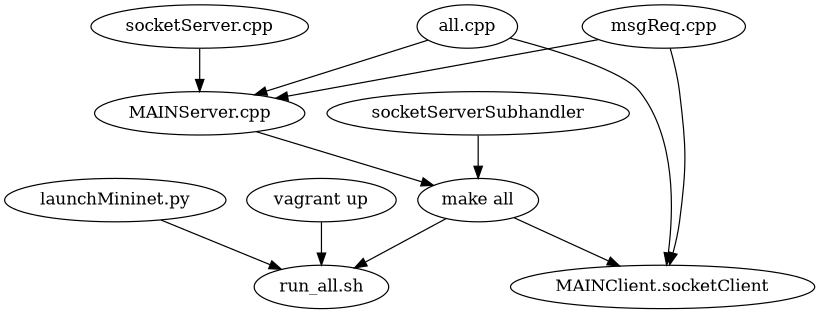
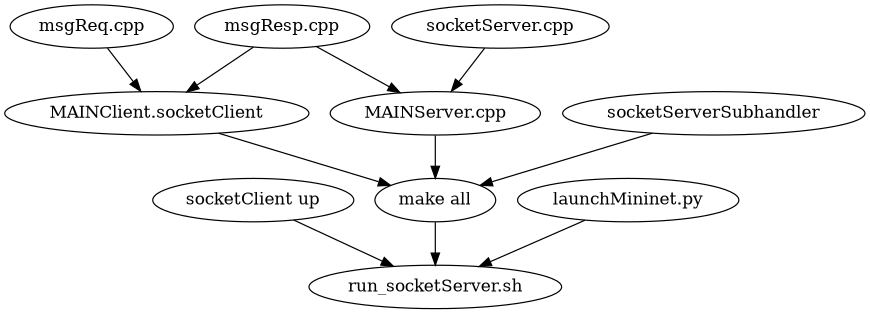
(467, 27) -> (282, 27)
(443, 68) -> none
(321, 200) -> (253, 200)
(561, 239) -> (299, 157)
(321, 287) -> (435, 287)
